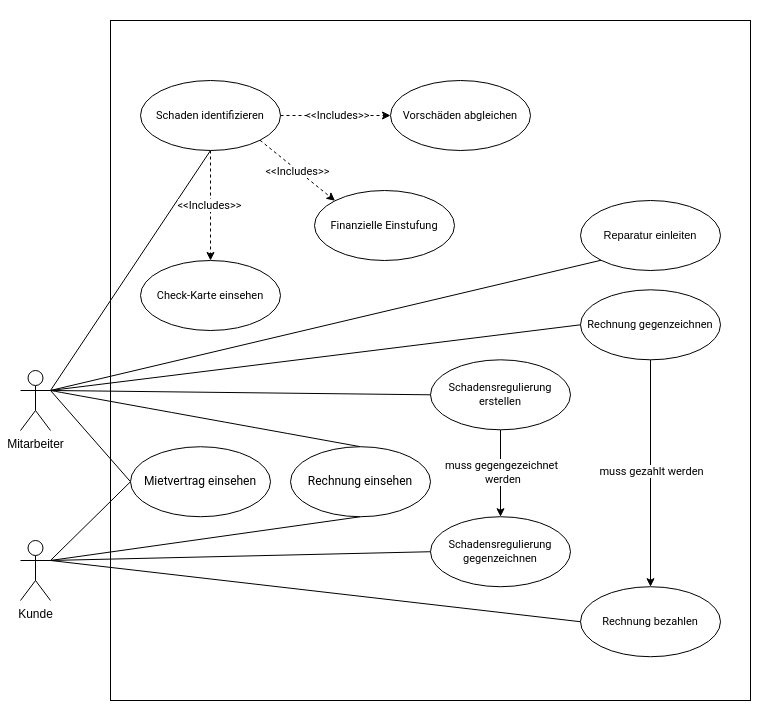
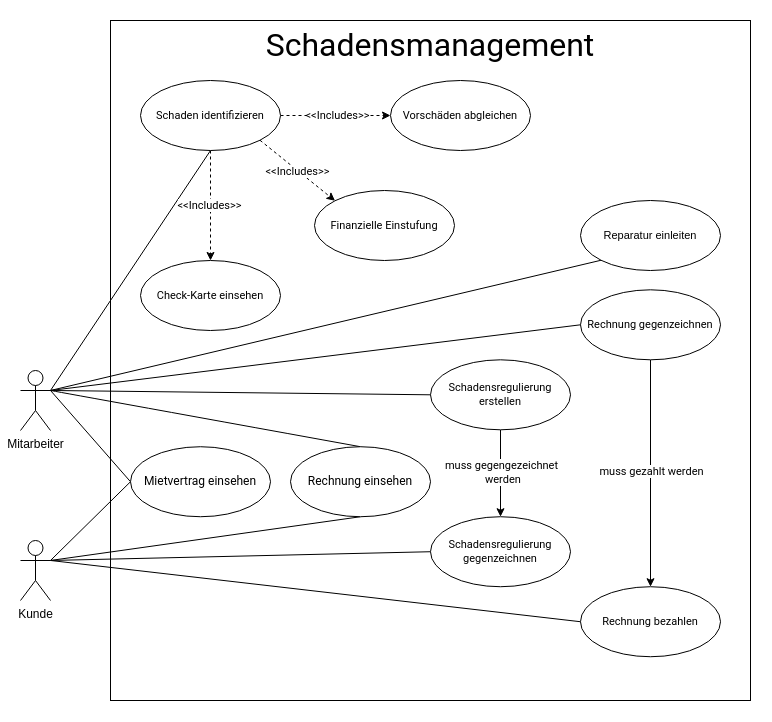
none -> (431, 46)
